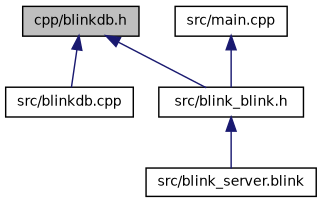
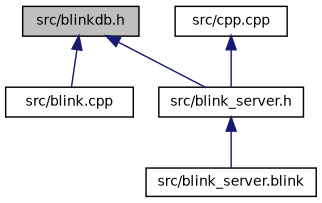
(81, 21) -> (81, 21)
(231, 21) -> (231, 21)
(69, 102) -> (69, 102)
(231, 102) -> (231, 102)
